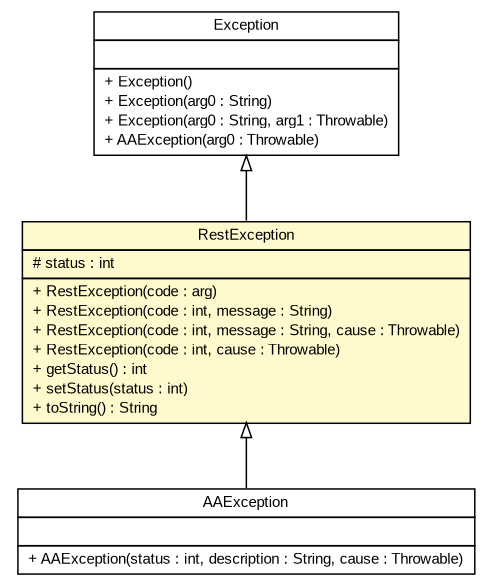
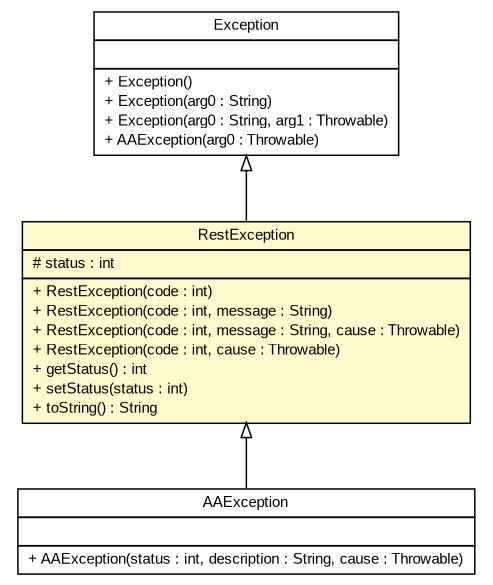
(125, 292) -> (123, 292)
